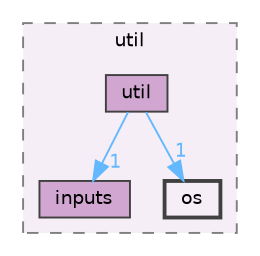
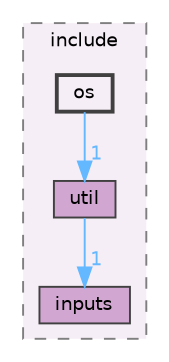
(130, 41) -> (85, 41)
(160, 138) -> (85, 137)
